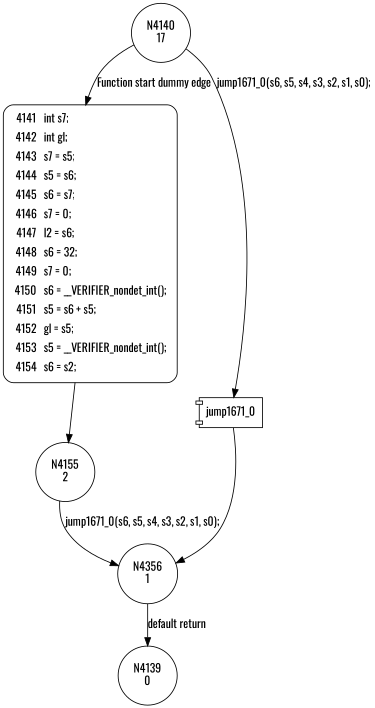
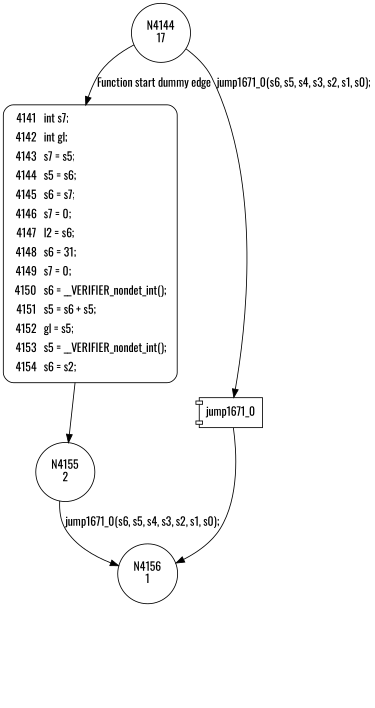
(161, 33) -> (161, 33)
(61, 253) -> (60, 253)
(148, 574) -> (148, 574)
(148, 676) -> none
